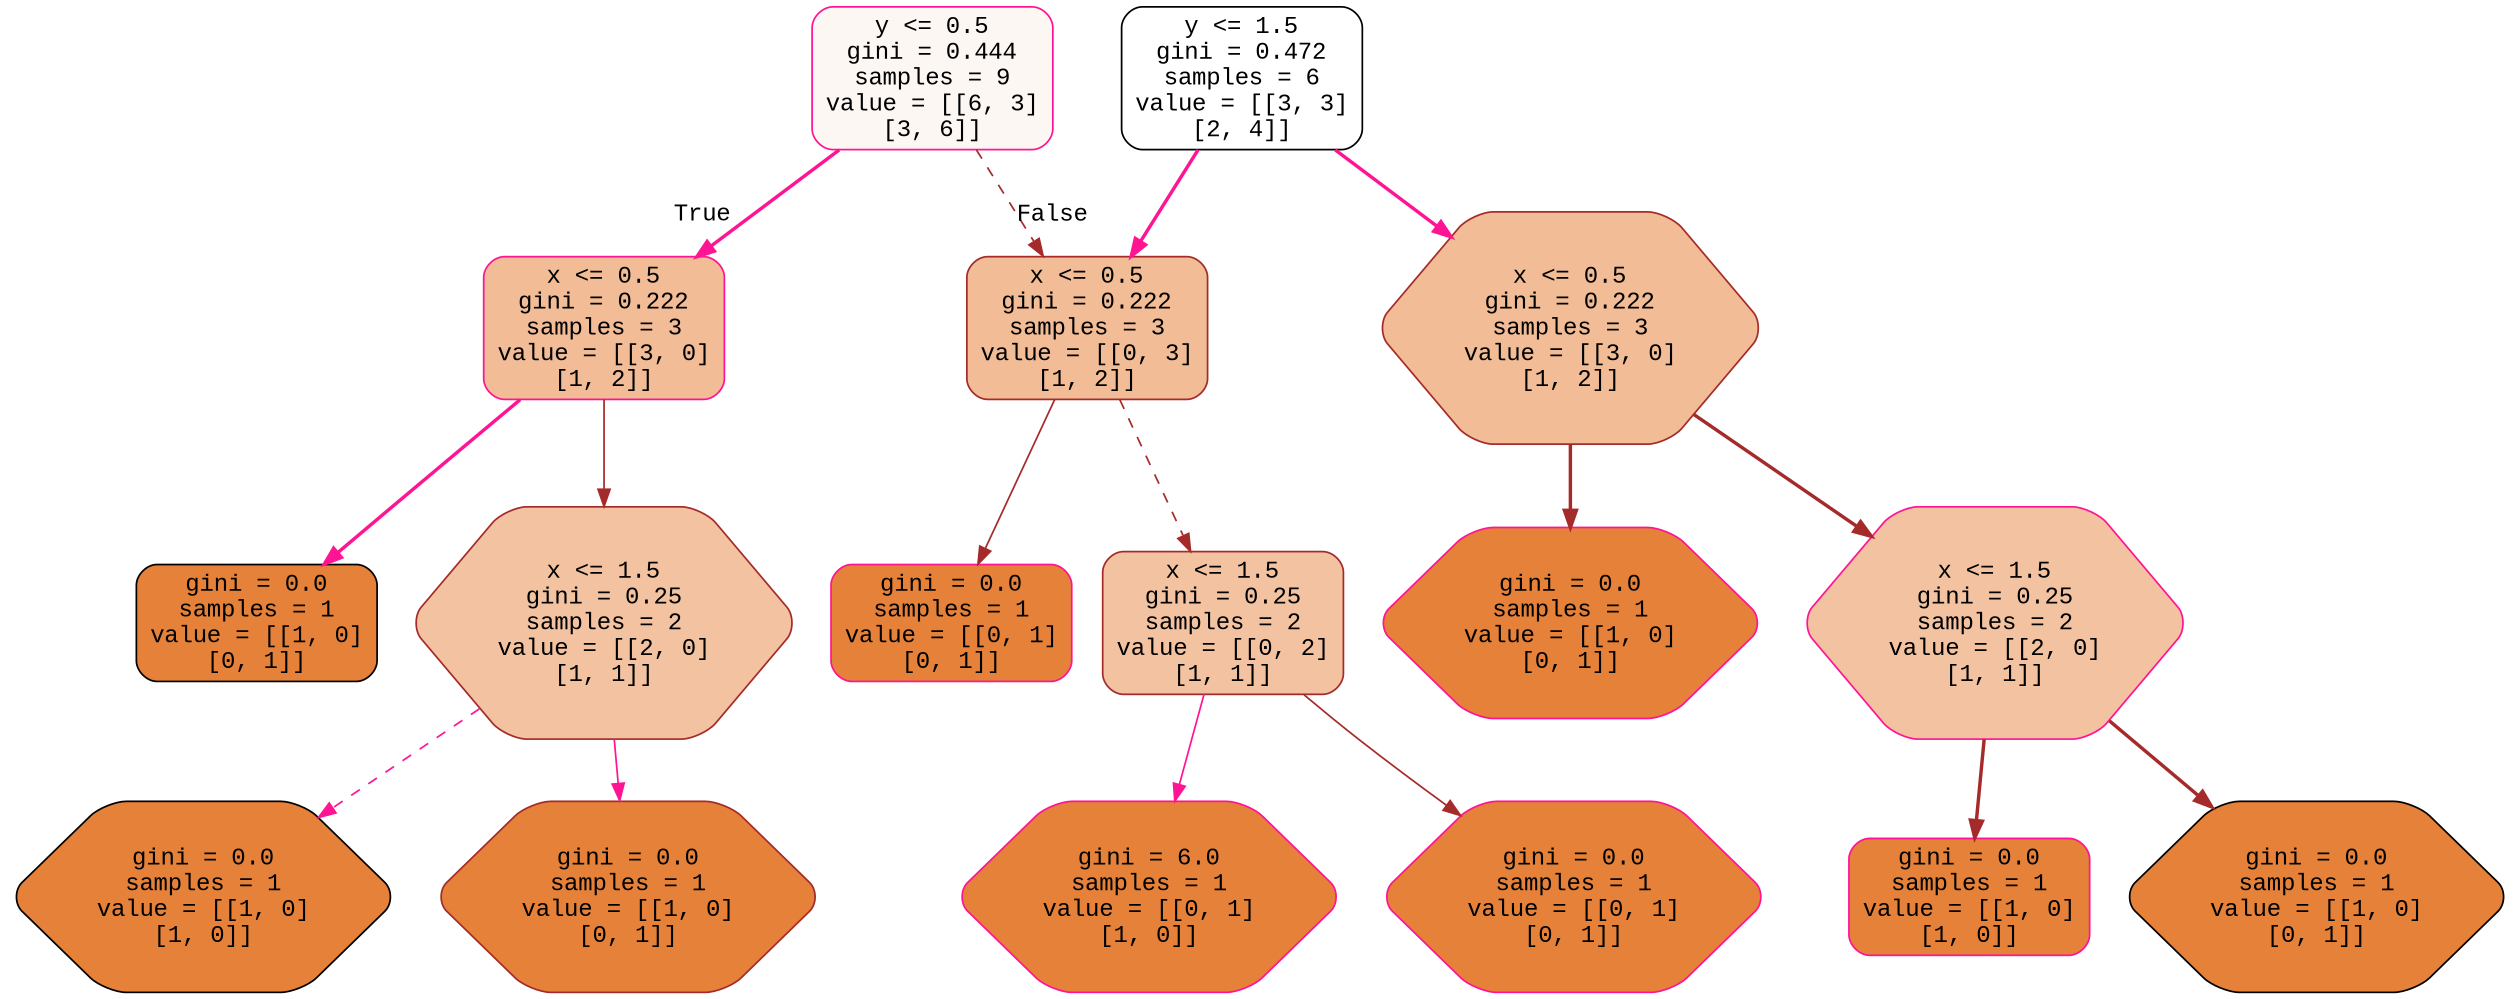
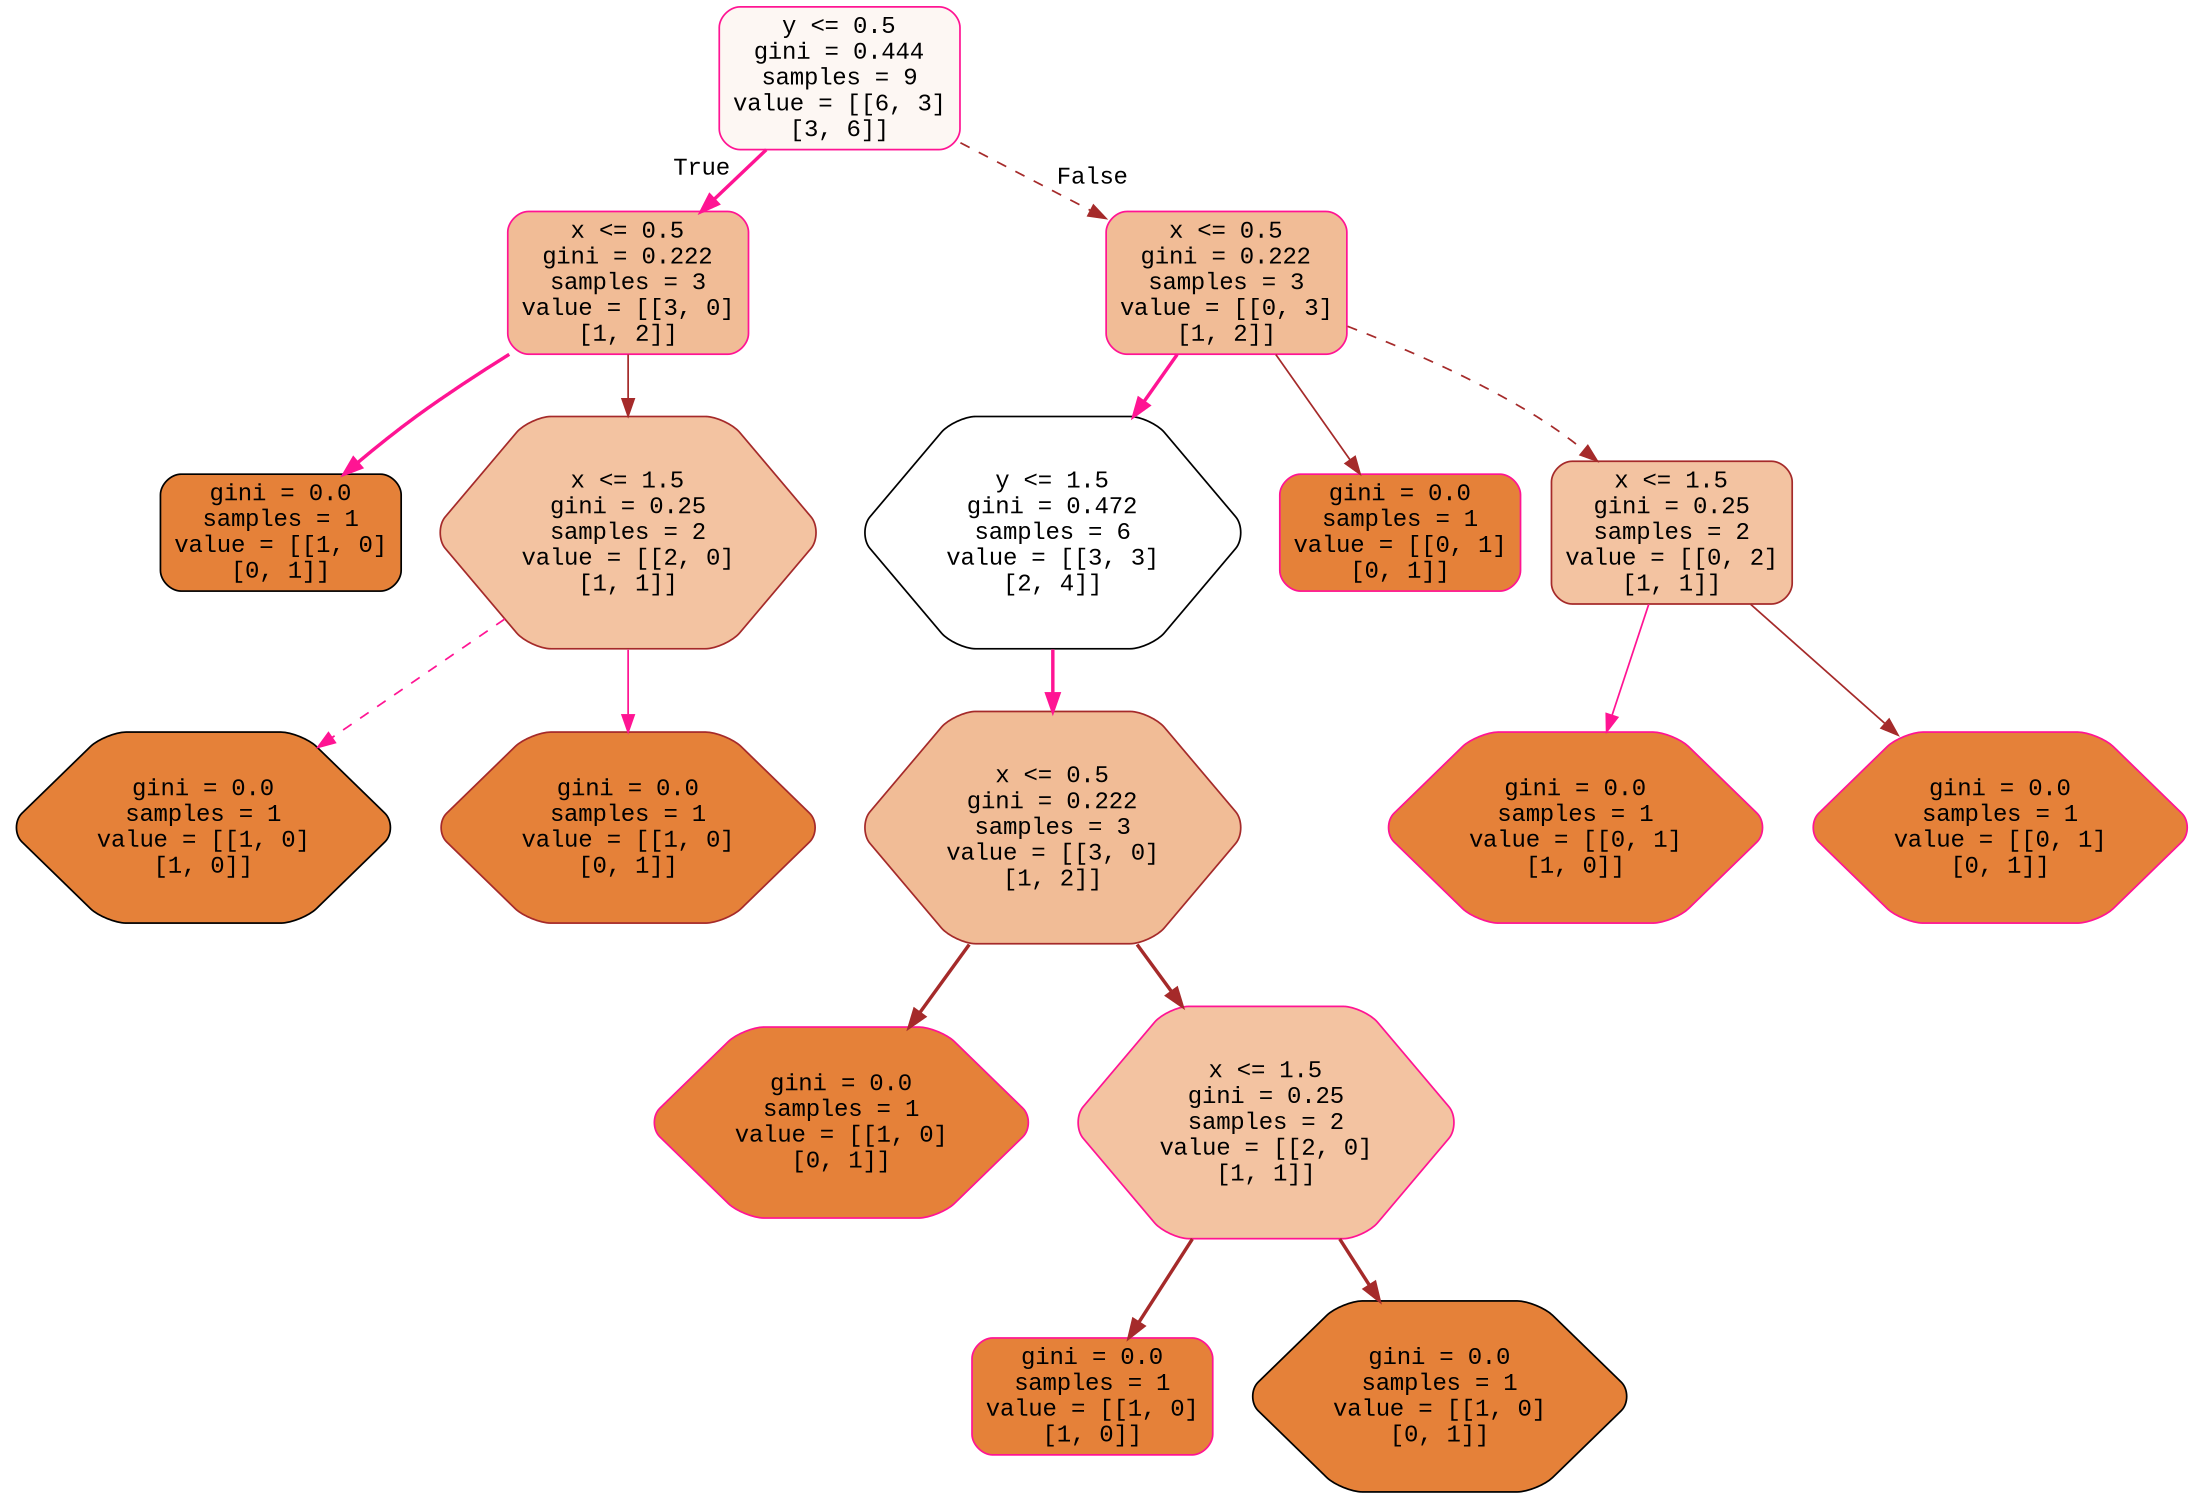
(1242, 78) -> (1053, 533)
(1169, 195) -> (1161, 378)
(1087, 328) -> (1226, 283)
(1149, 897) -> (1576, 828)
